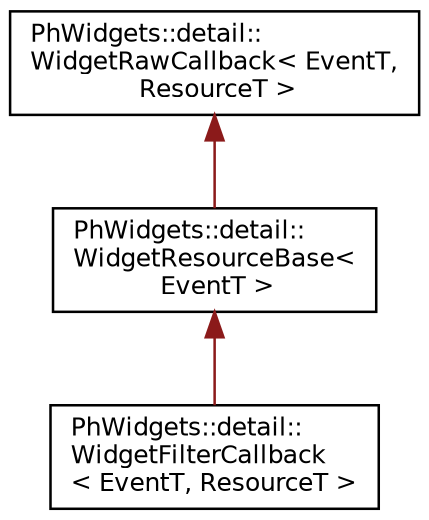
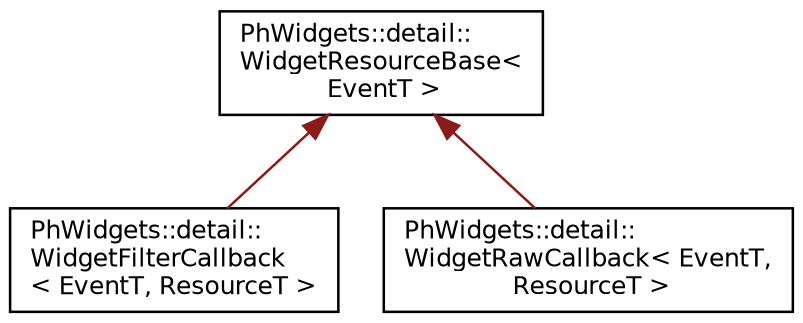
(215, 174) -> (494, 170)
